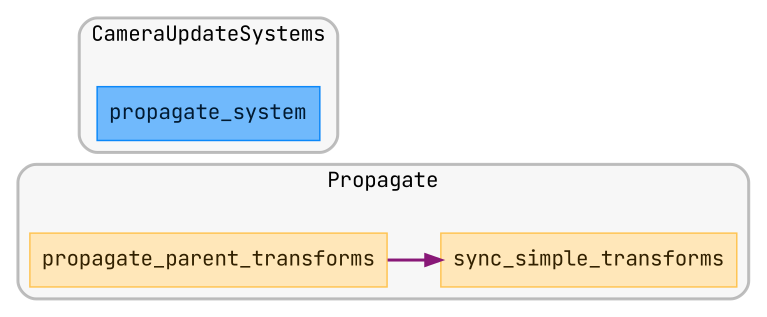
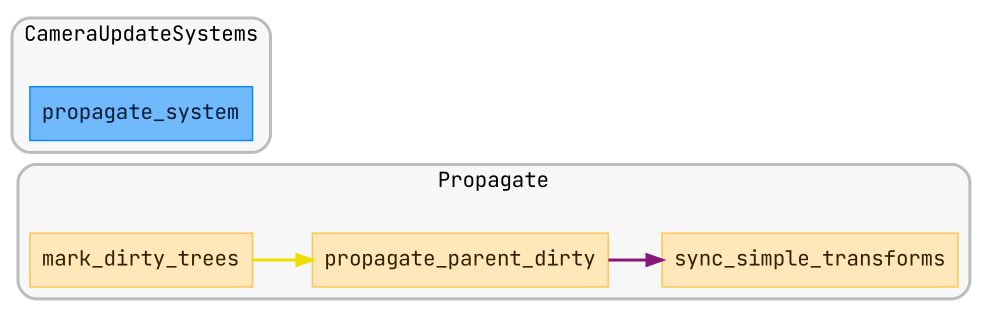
none -> (141, 260)
(208, 260) -> (460, 260)
